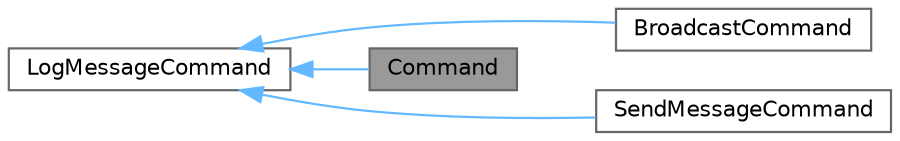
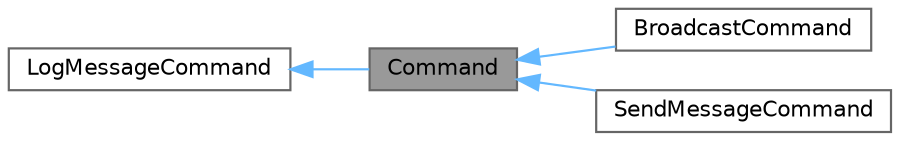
(438, 23) -> (578, 52)
(428, 115) -> (568, 87)
